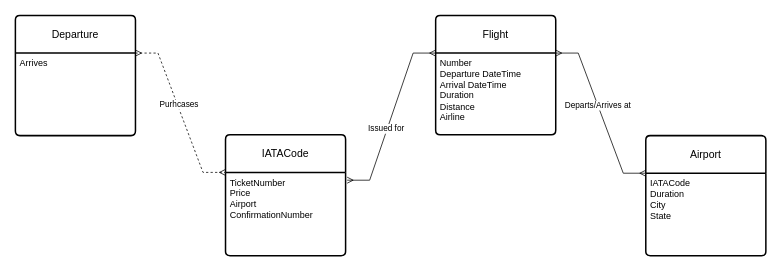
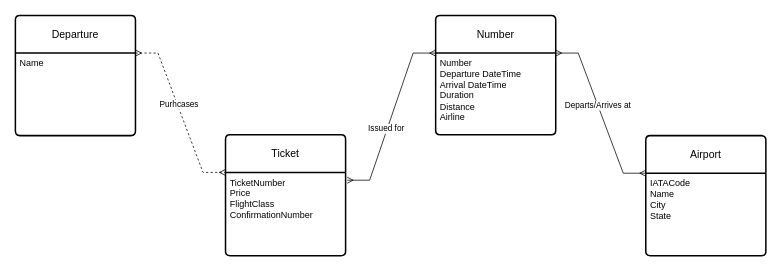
(495, 34) -> (495, 34)
(36, 64) -> (30, 64)
(285, 153) -> (285, 153)
(273, 199) -> (273, 199)
(670, 200) -> (670, 200)
